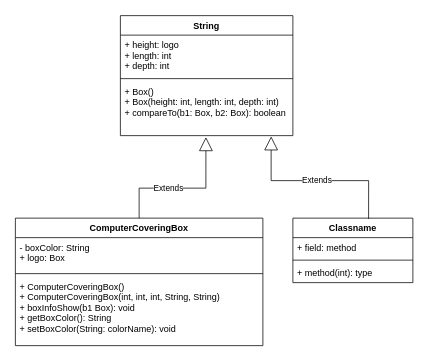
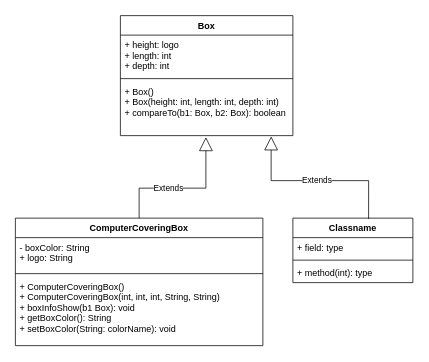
(206, 26) -> (206, 26)
(59, 248) -> (59, 248)
(329, 248) -> (324, 248)
